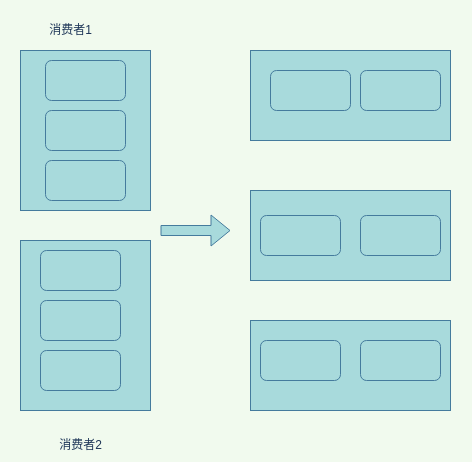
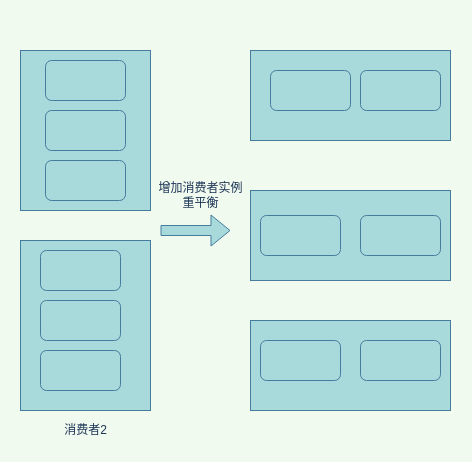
(71, 31) -> none
none -> (201, 196)
(81, 446) -> (86, 431)
